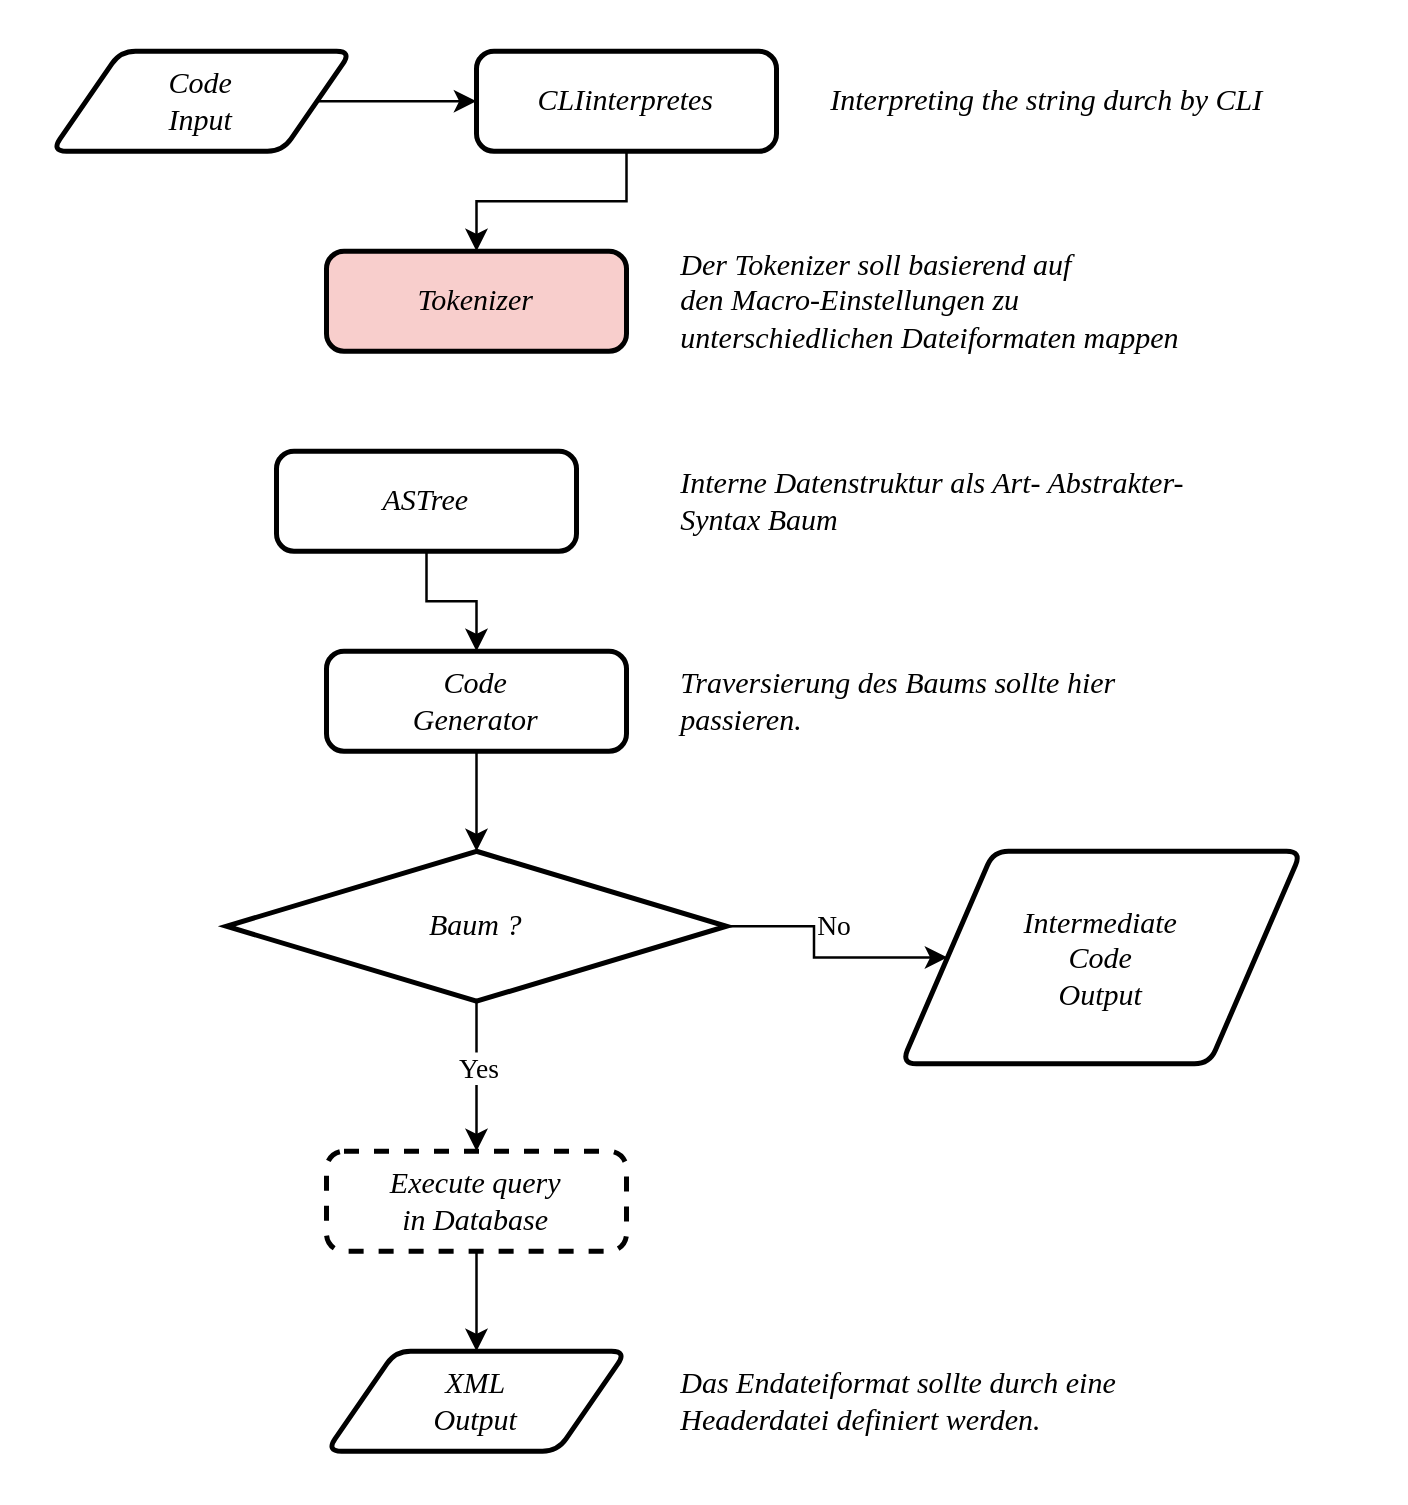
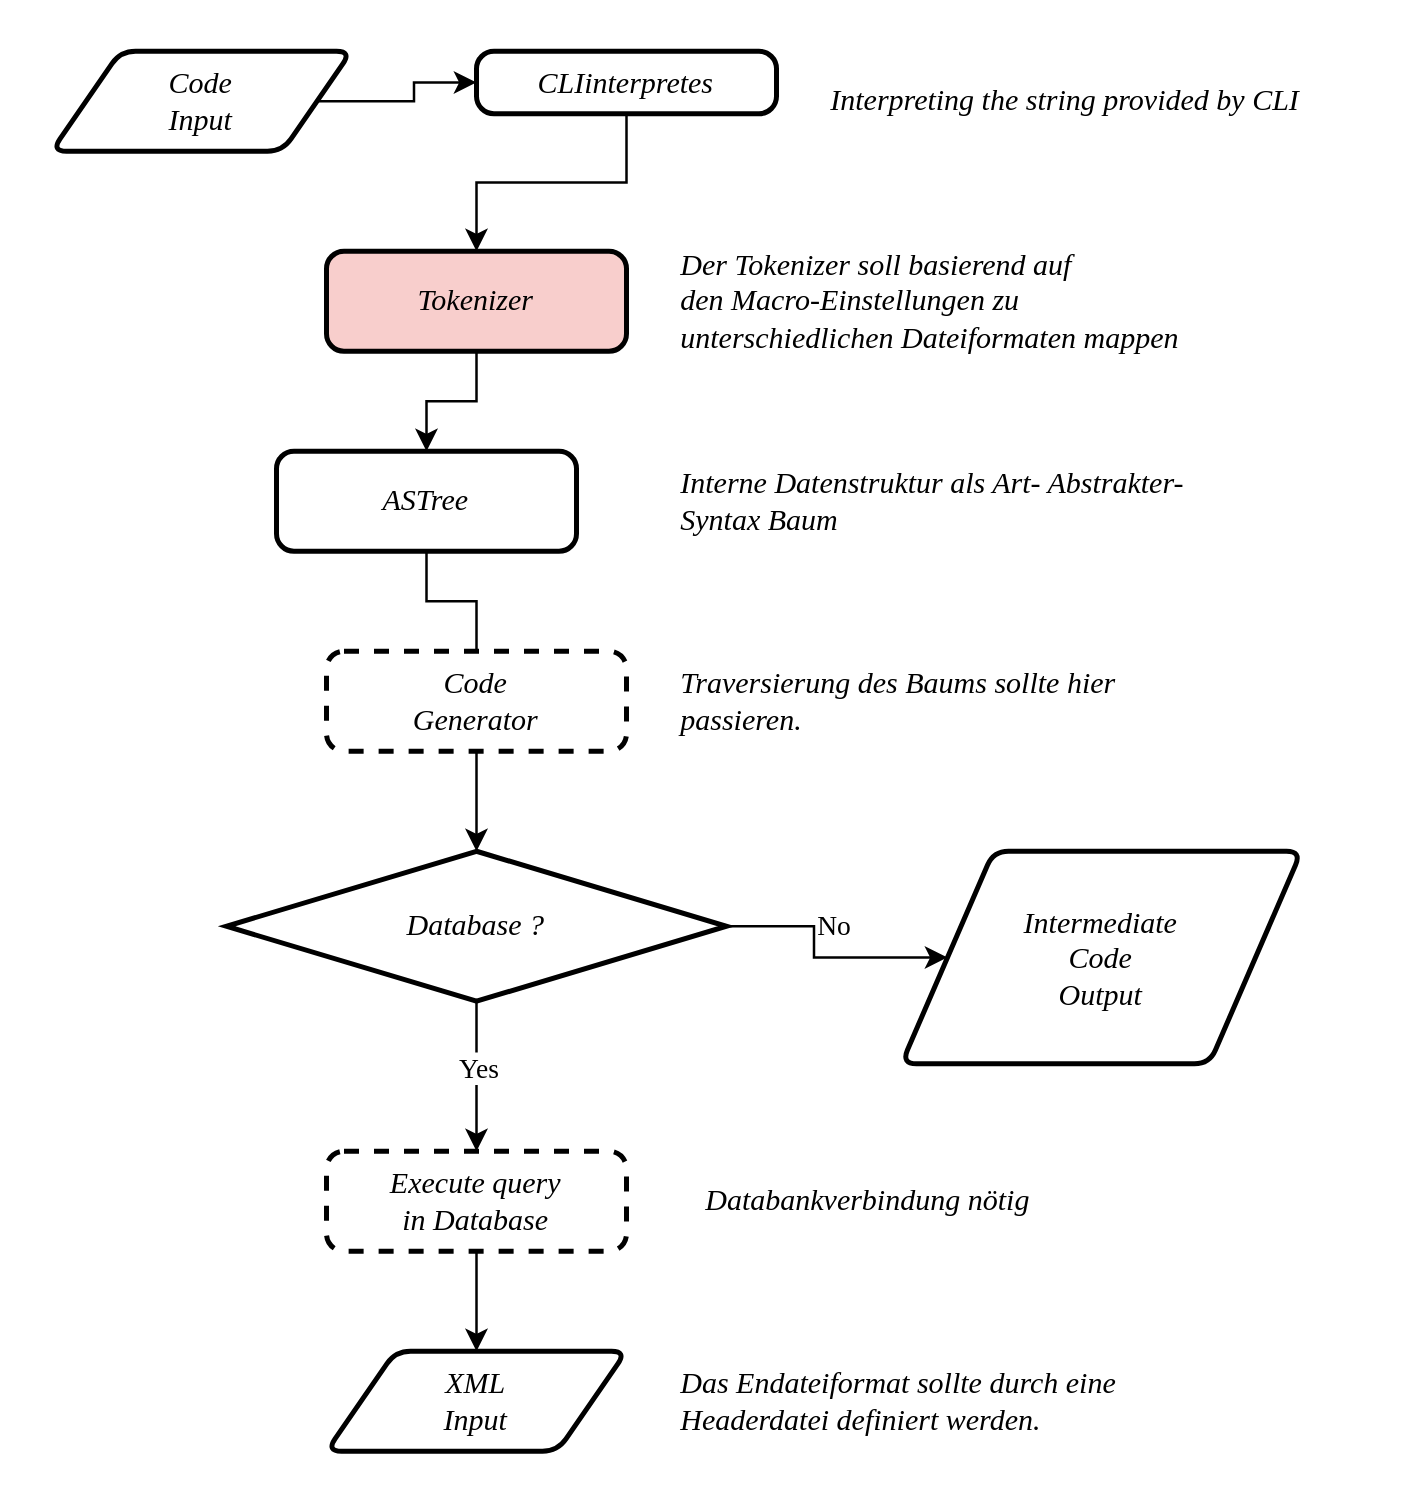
(626, 101) -> (626, 83)
(1091, 101) -> (1091, 101)
none -> (459, 401)
(476, 633) -> (476, 639)
(476, 701) -> (476, 701)
(476, 926) -> (476, 926)
none -> (964, 1201)
(476, 1401) -> (476, 1401)
